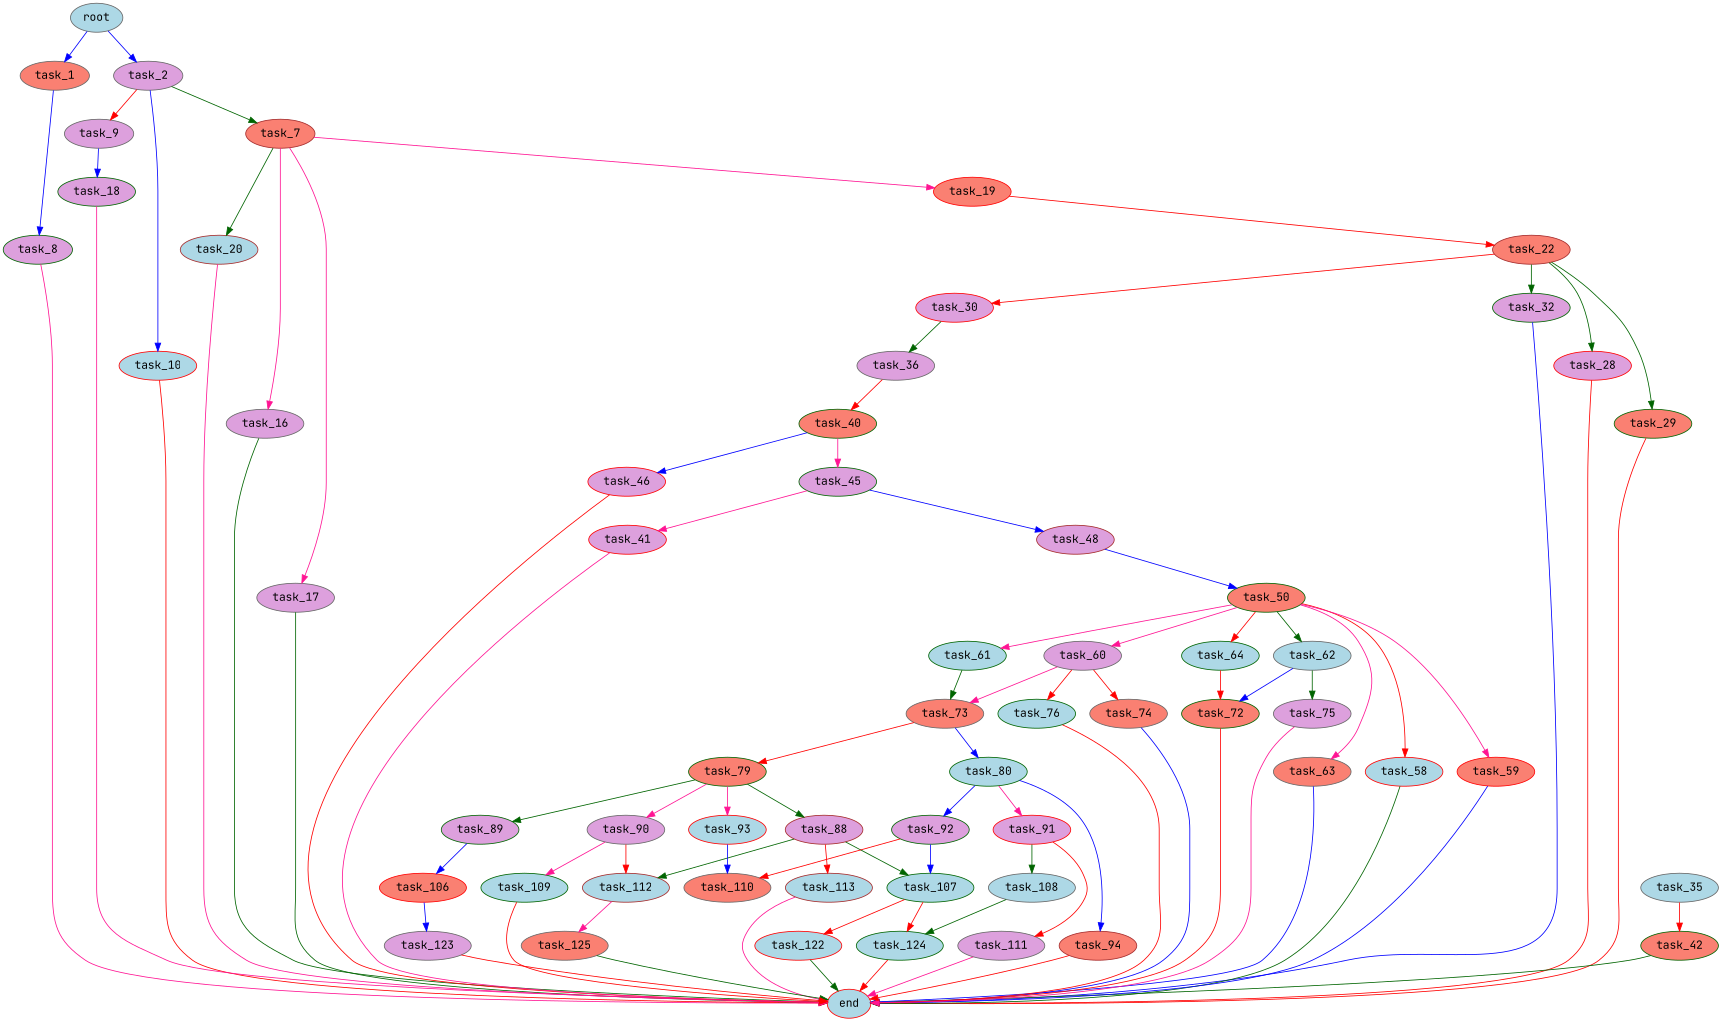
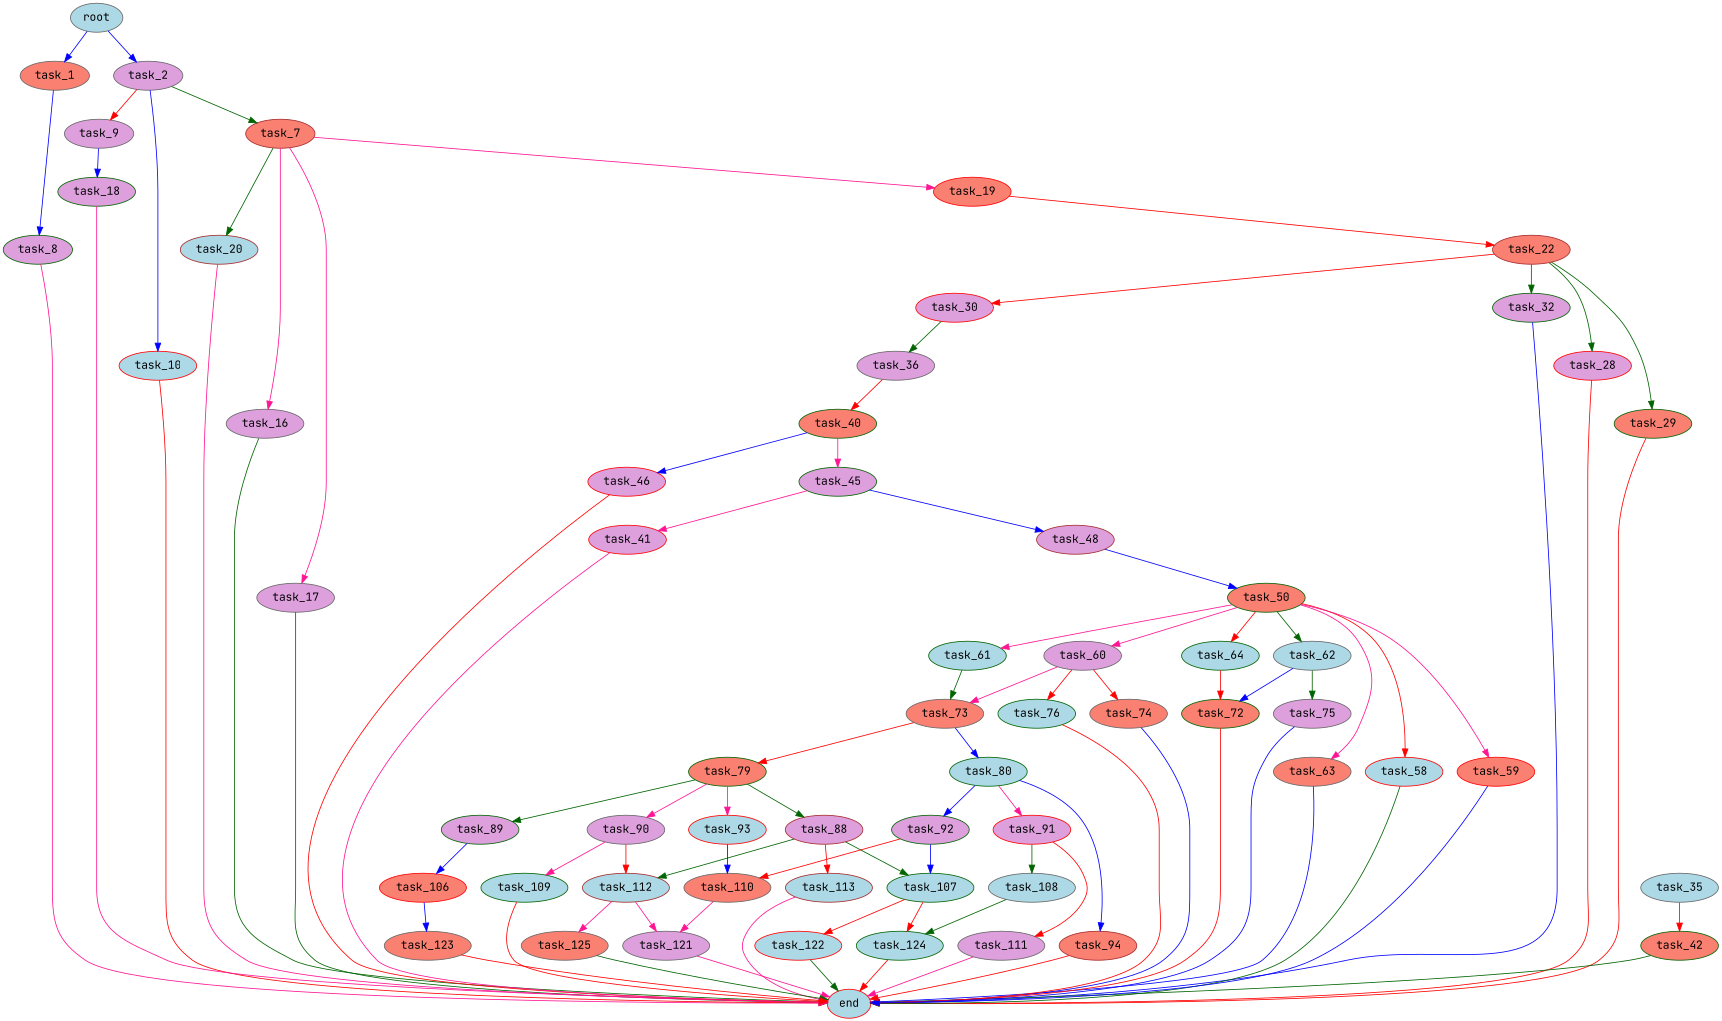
(428, 946) -> (428, 946)
none -> (666, 946)
(1177, 974) -> (1177, 974)
